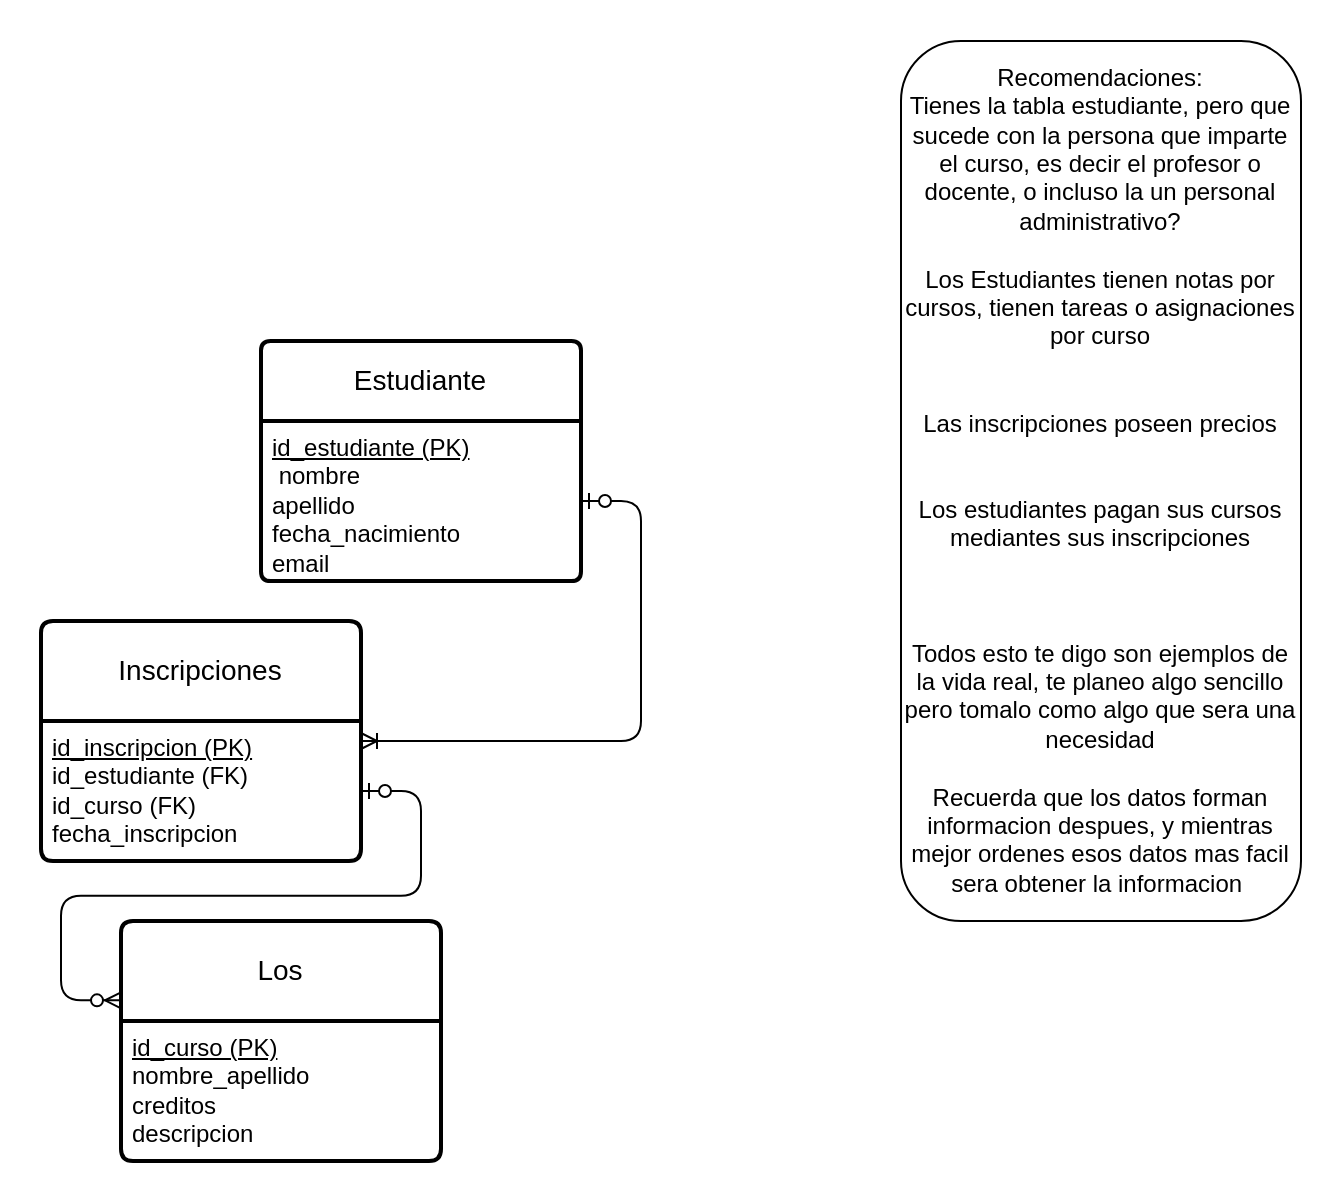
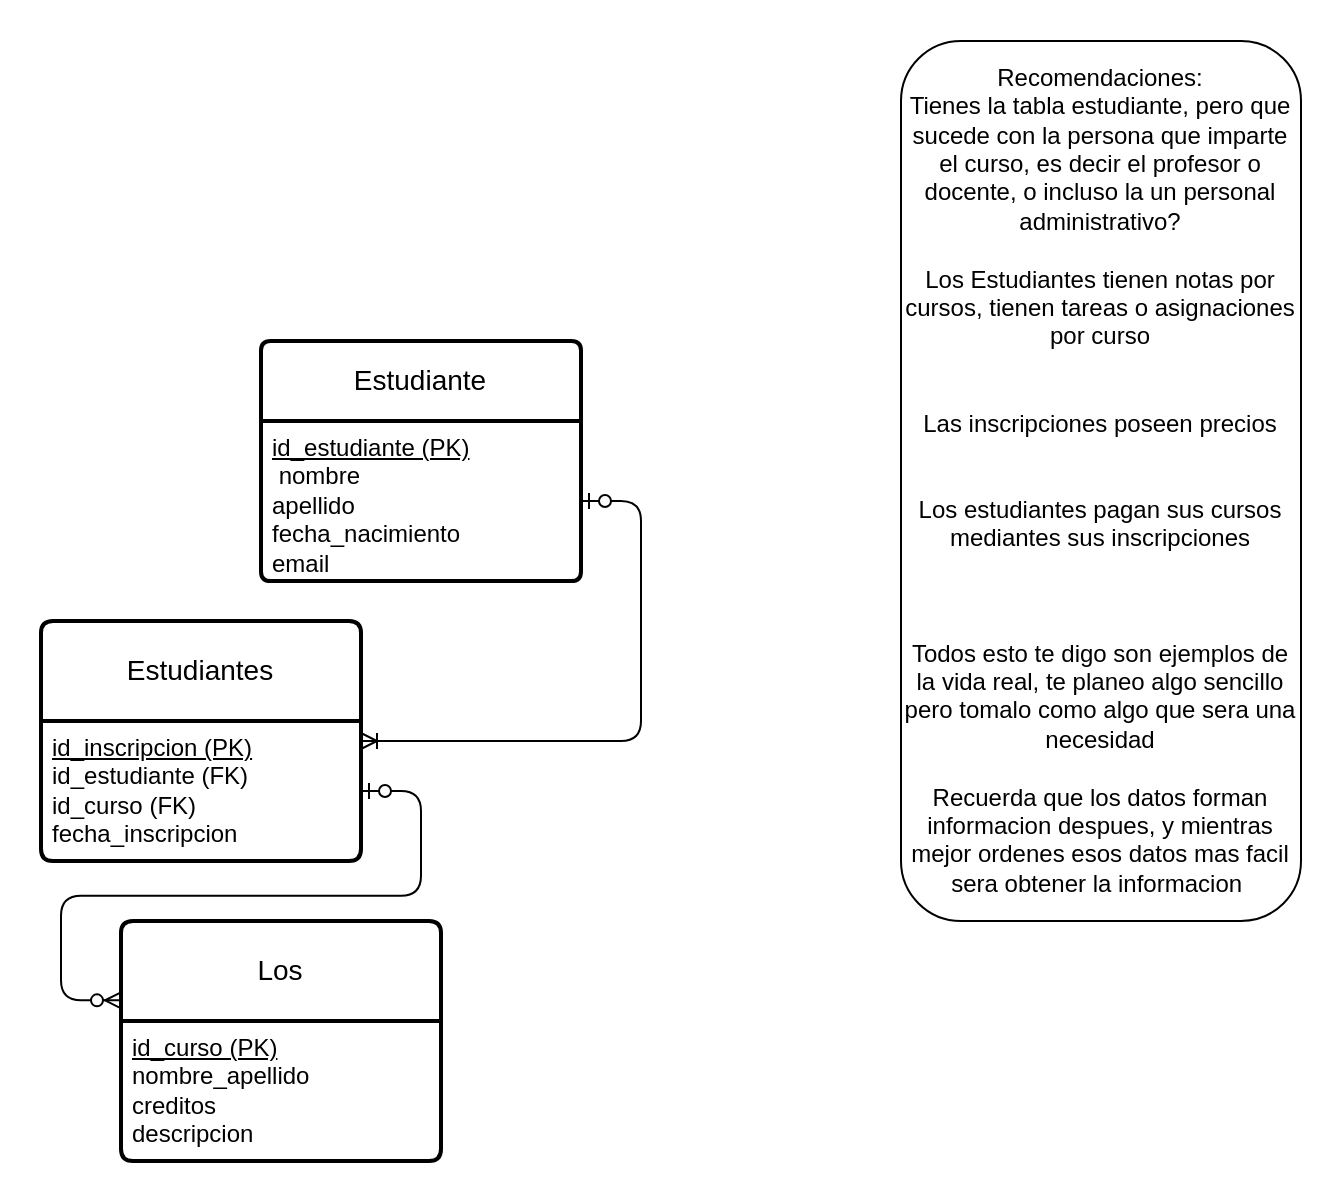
(201, 671) -> (201, 671)
